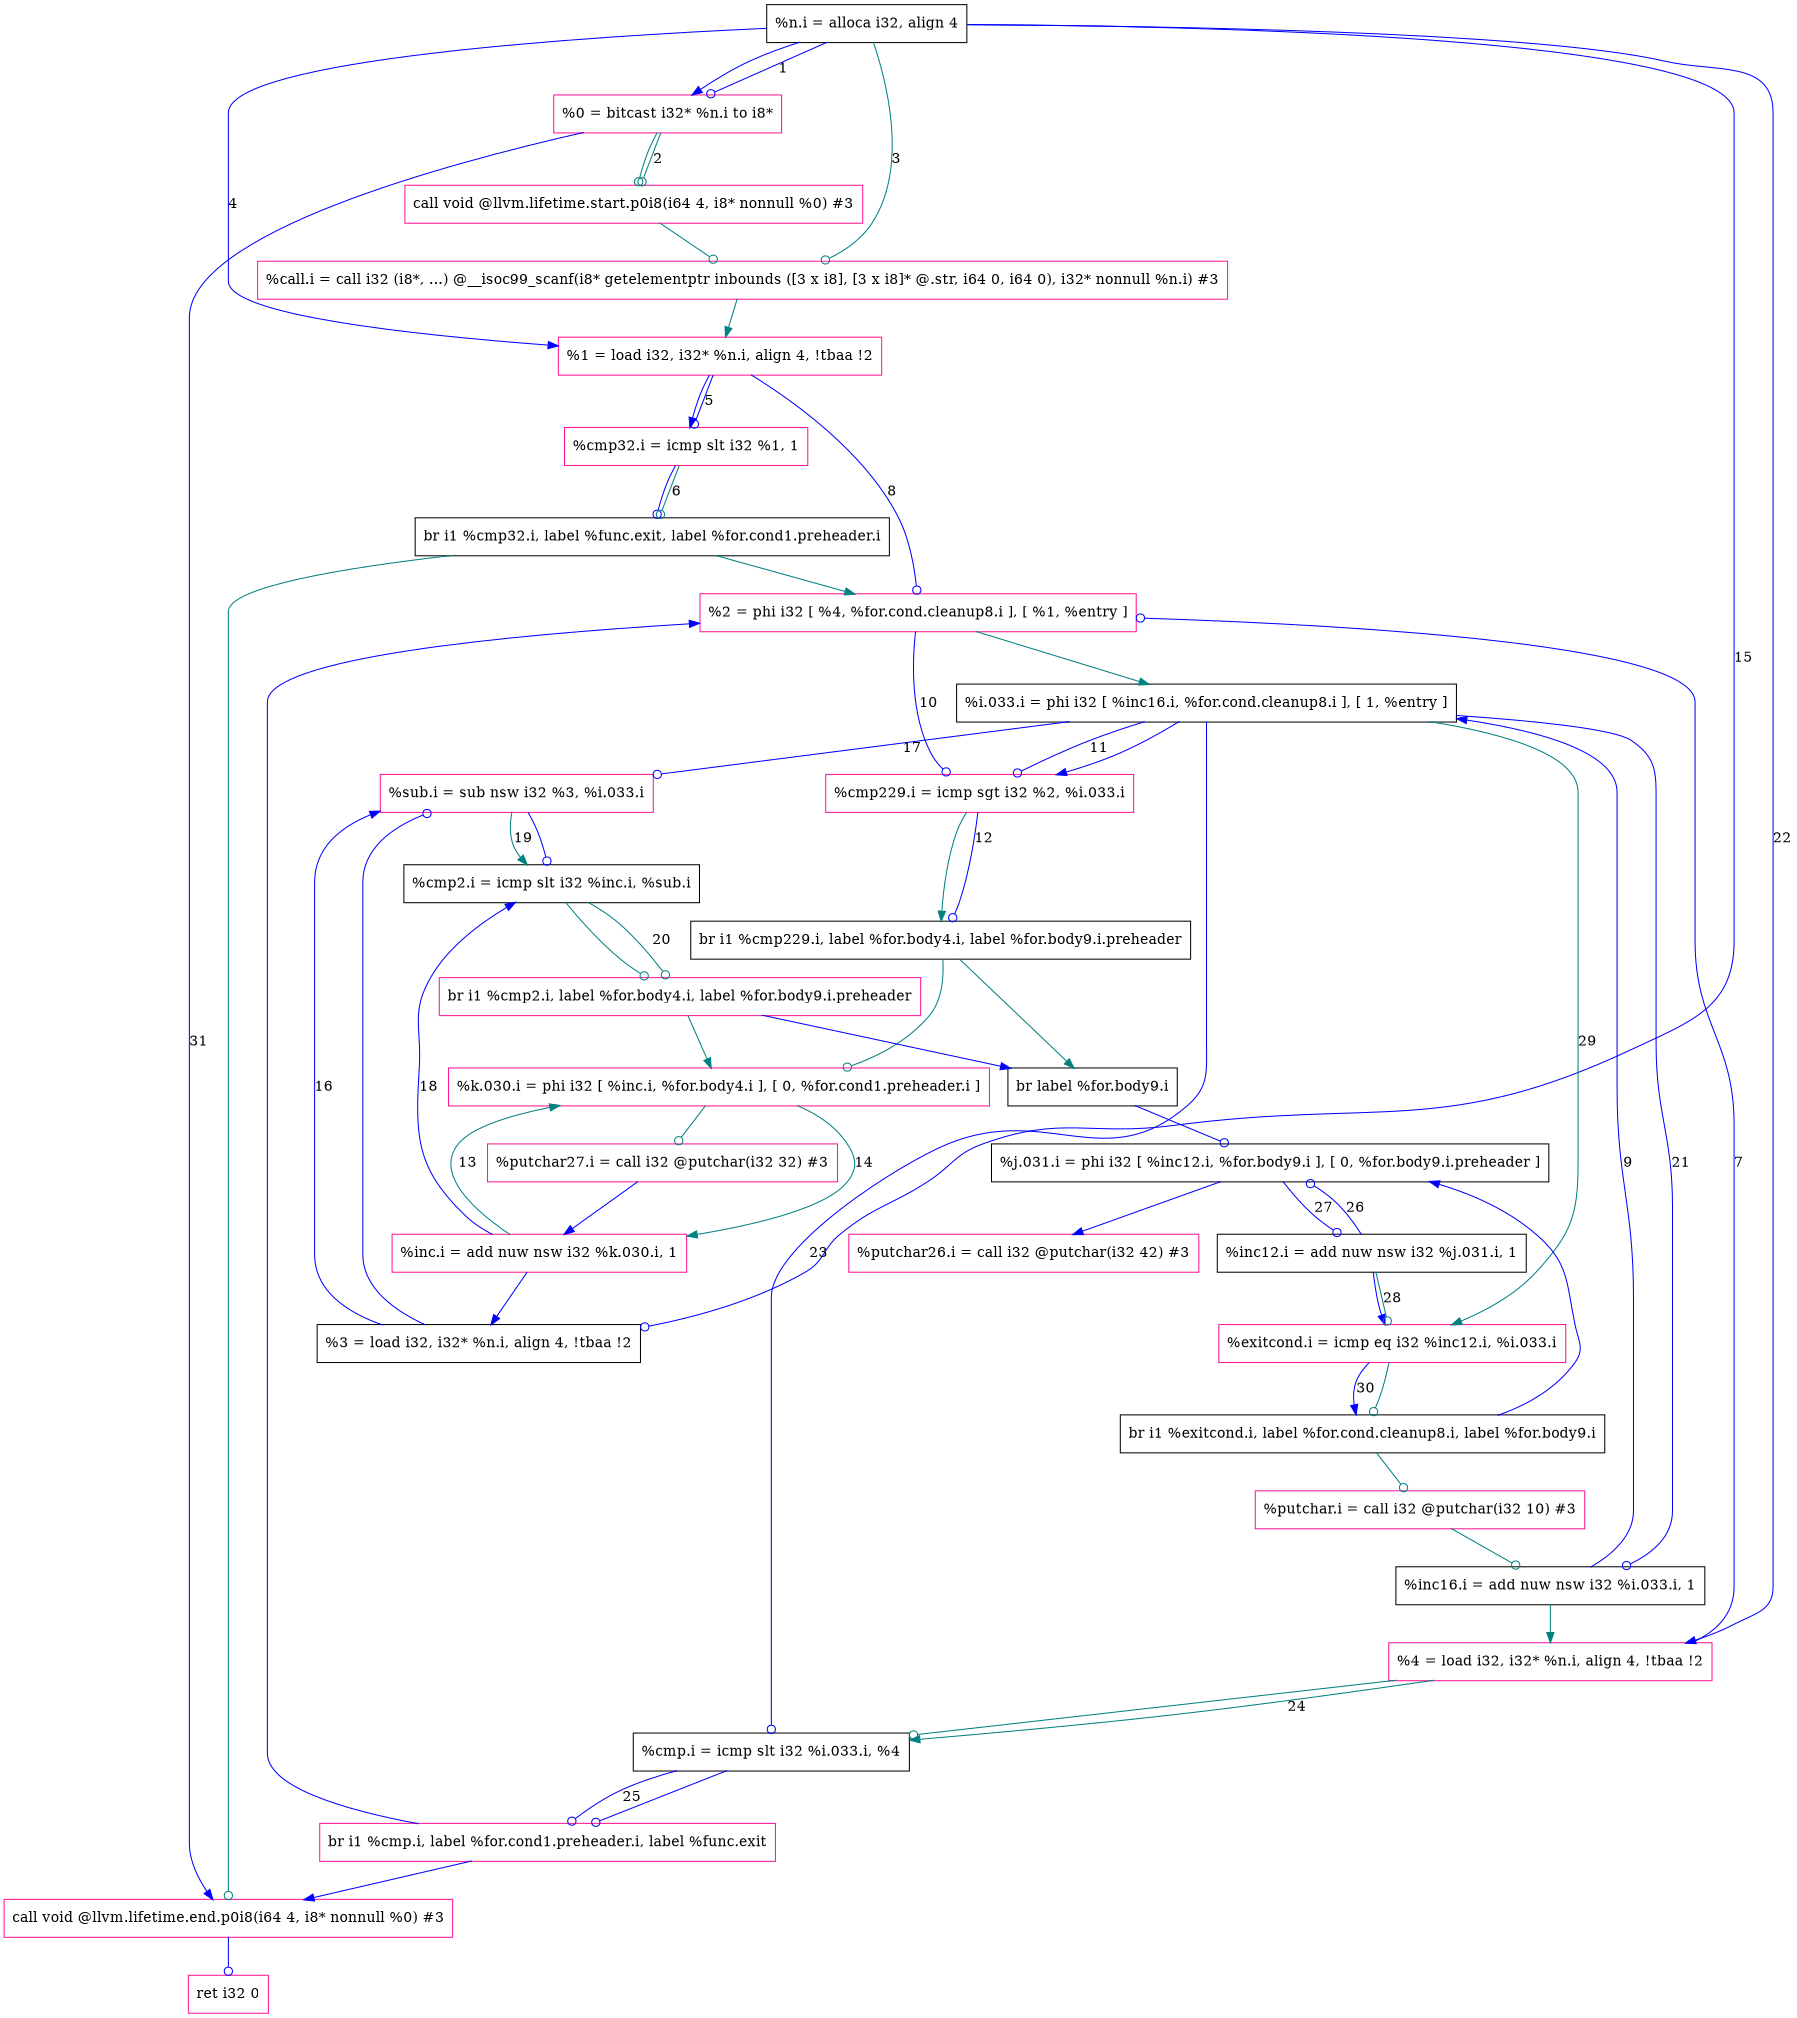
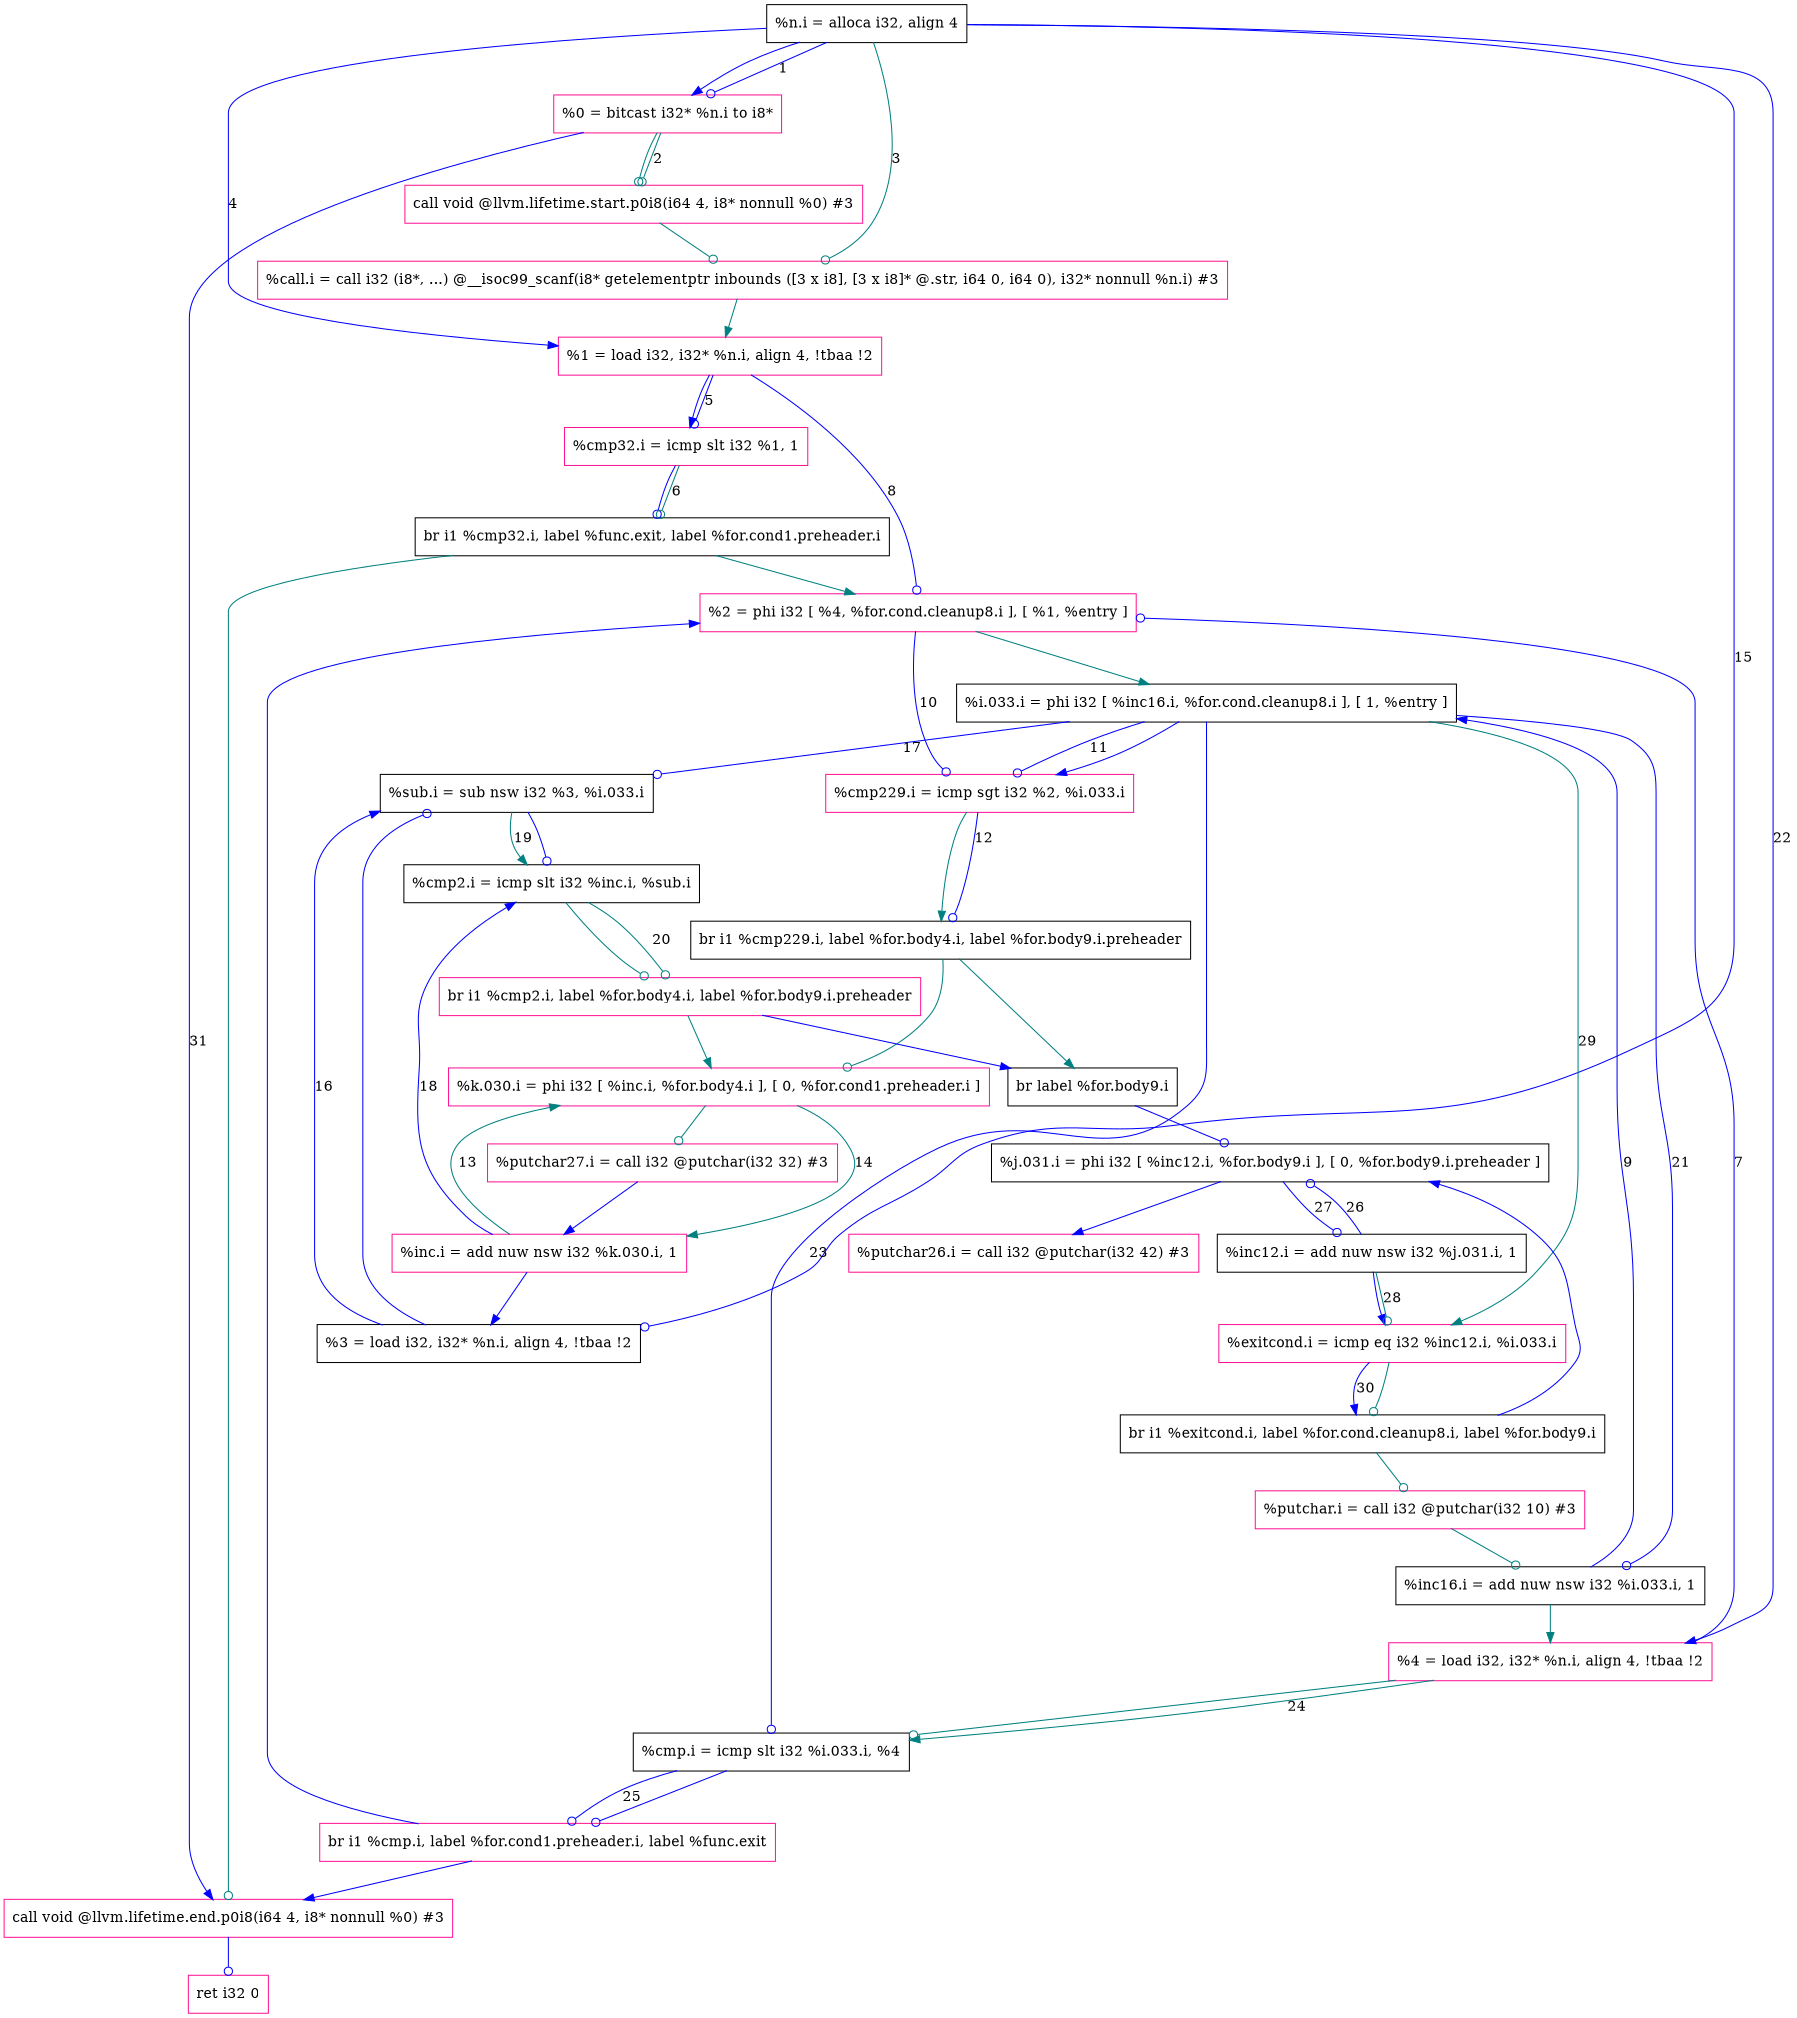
(517, 793) -> (517, 793)
